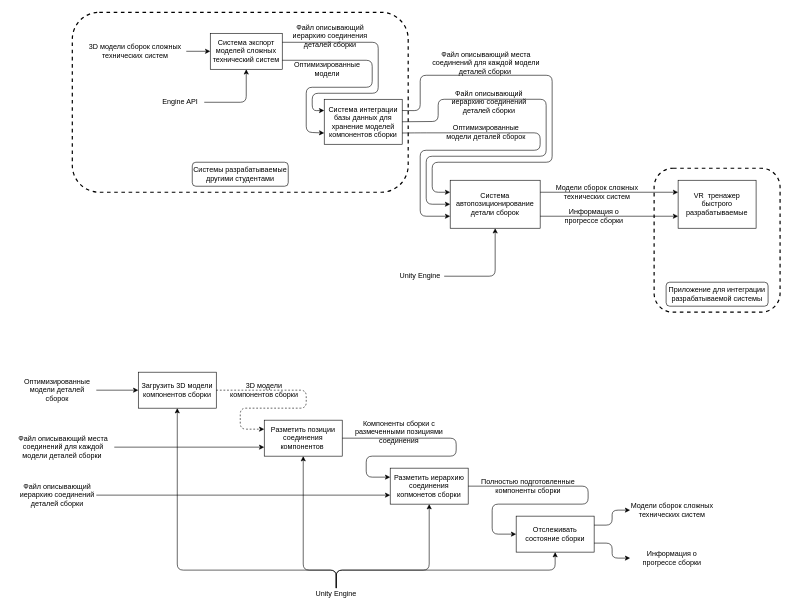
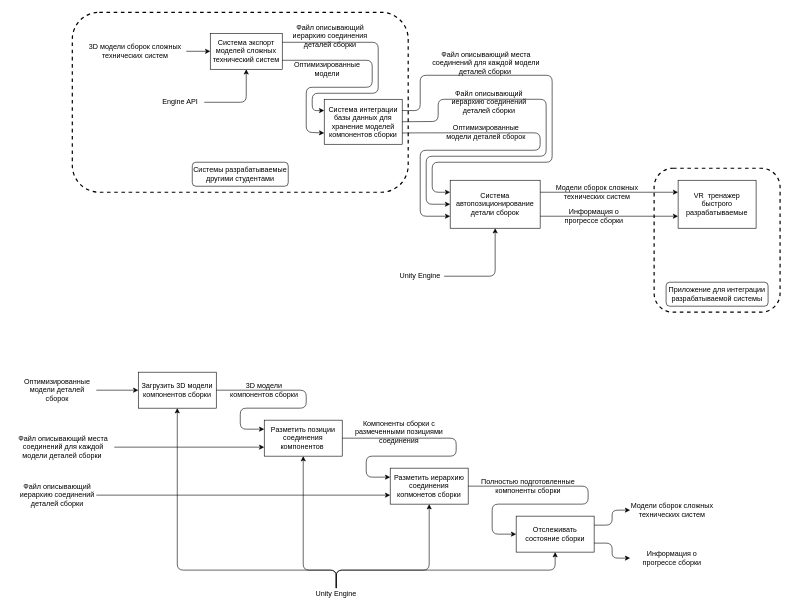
(306, 405) -> (306, 405)
